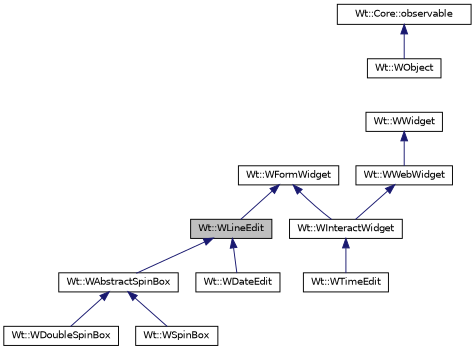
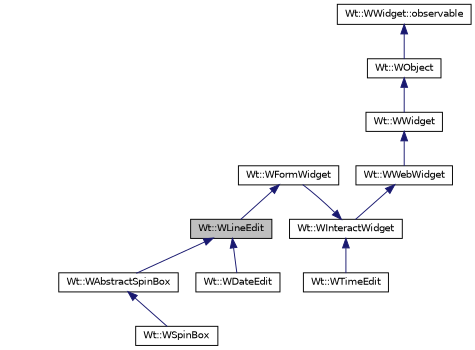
(404, 14) -> (404, 14)
none -> (404, 100)
(315, 206) -> (319, 198)
(61, 336) -> none
